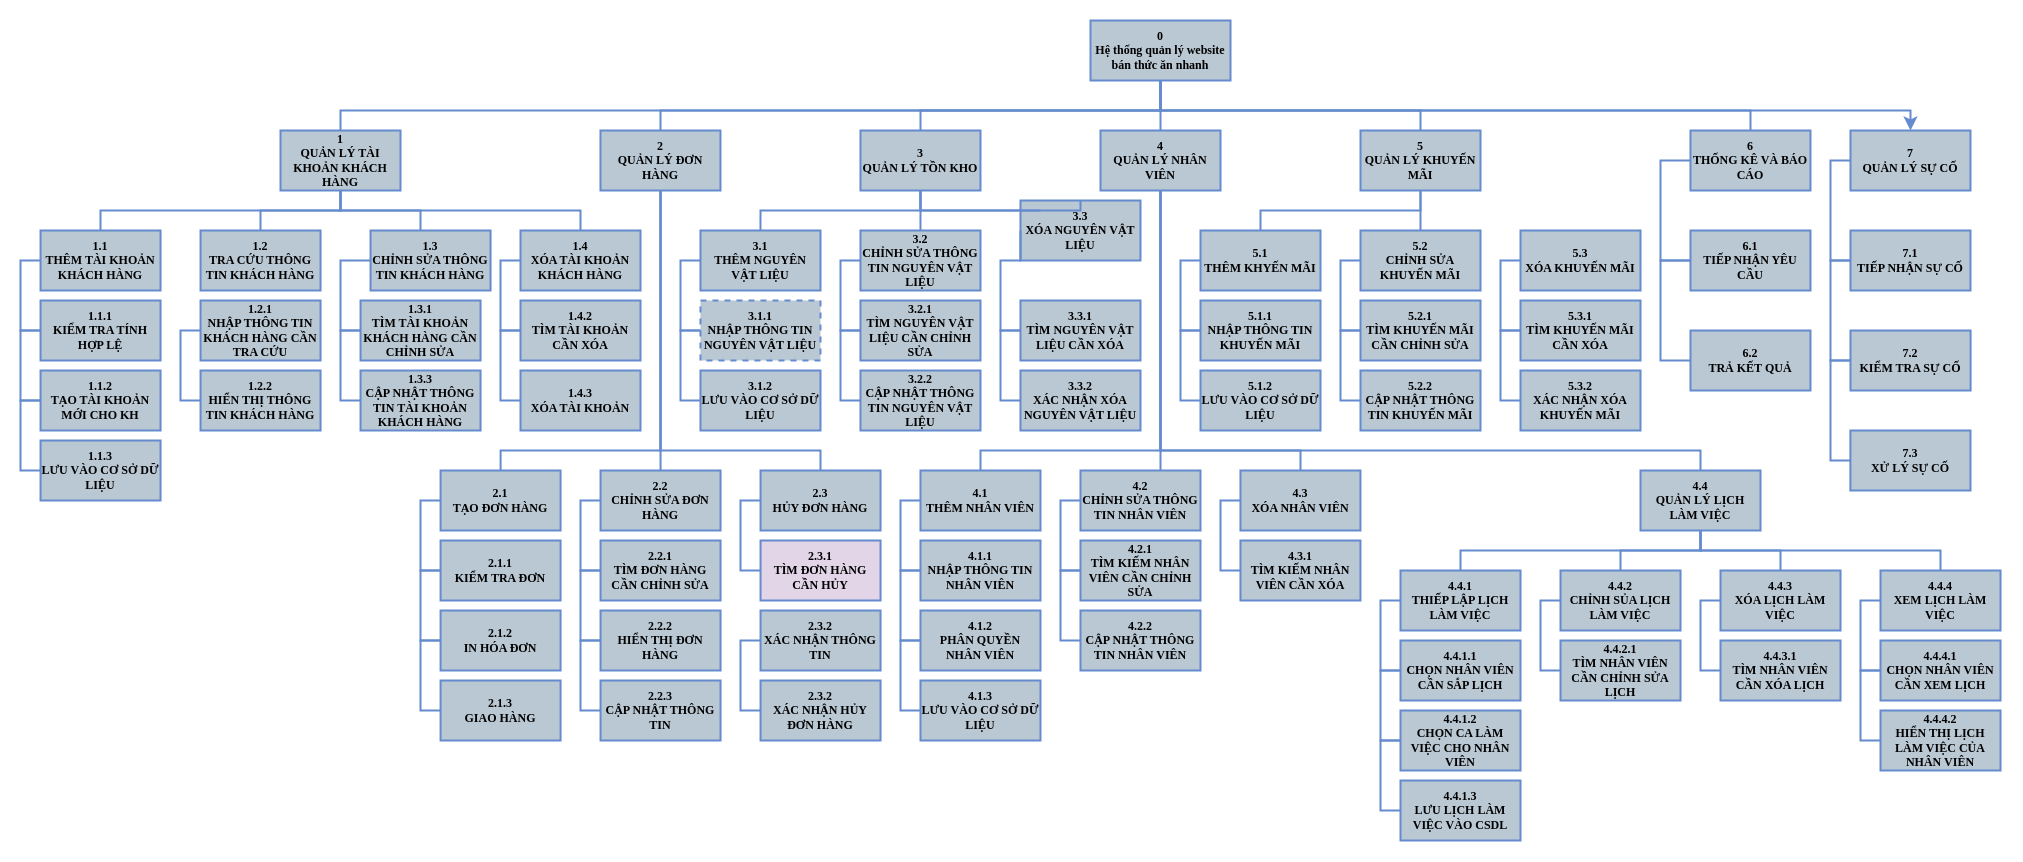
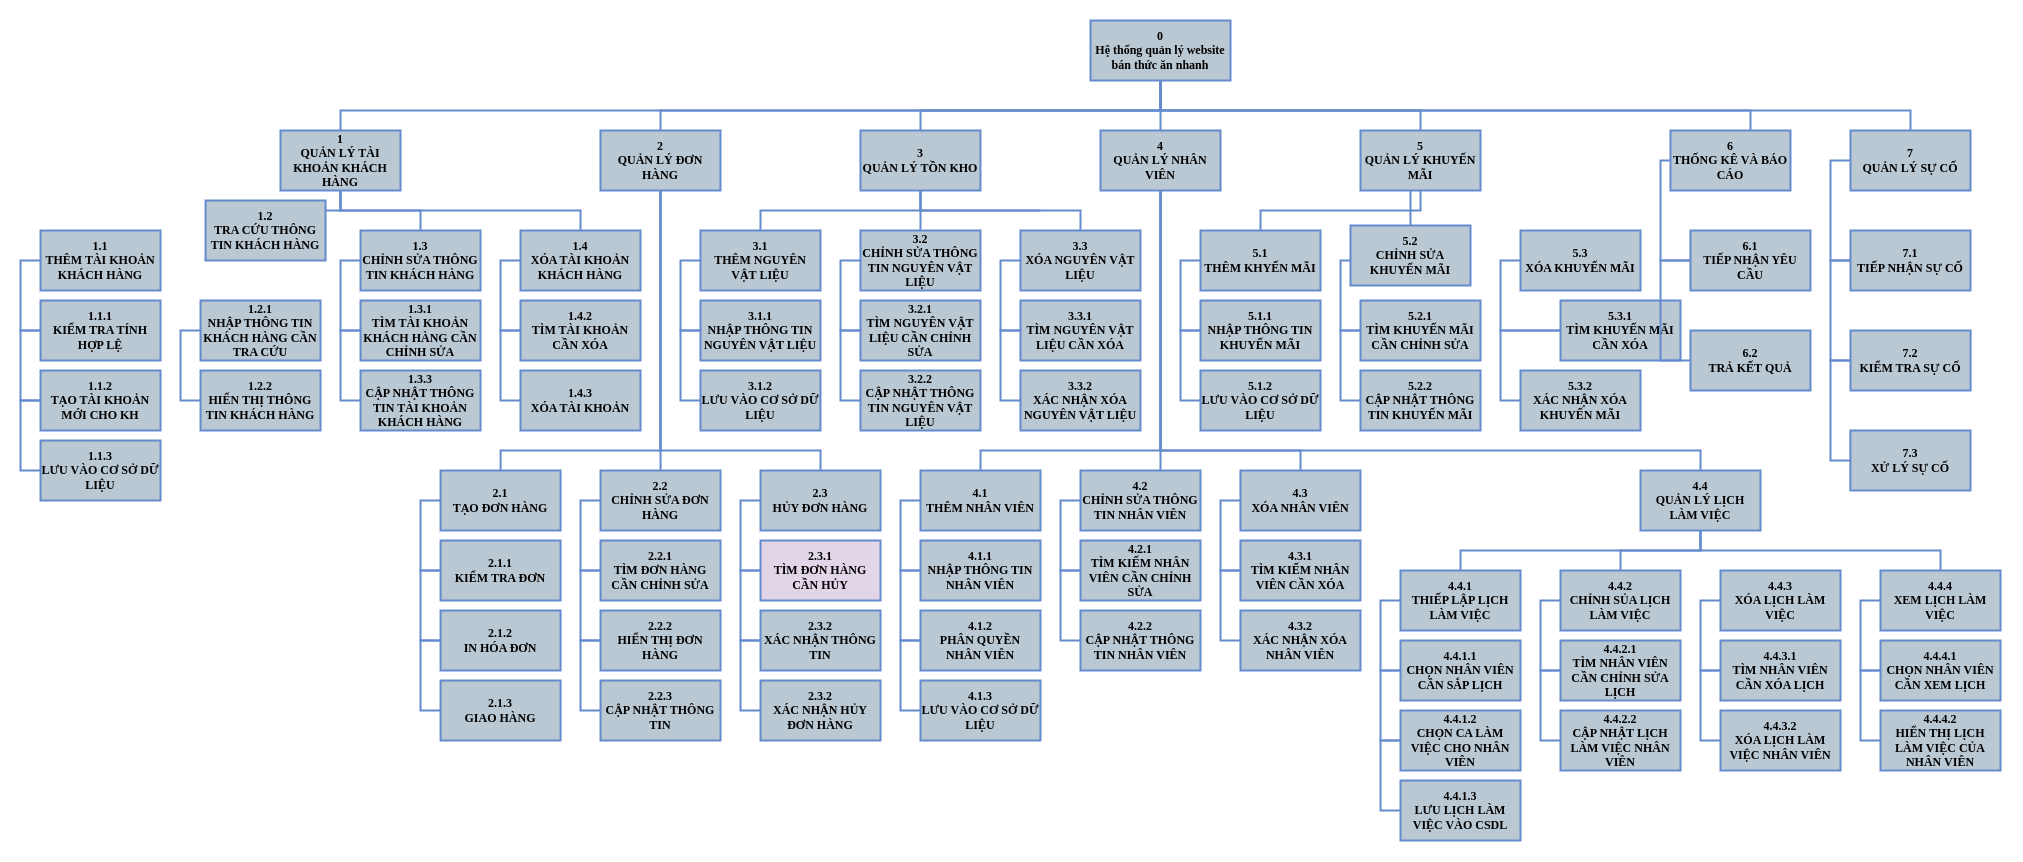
(1911, 119) -> (1911, 123)
(1750, 161) -> (1730, 161)
(145, 211) -> none
(1080, 231) -> (1080, 261)
(261, 261) -> (266, 231)
(431, 261) -> (421, 261)
(1421, 261) -> (1411, 256)
(760, 331) -> (760, 331)
(1581, 331) -> (1621, 331)
(1781, 562) -> none
none -> (741, 606)
none -> (1221, 616)
none -> (1300, 641)
none -> (1541, 717)
none -> (1701, 717)
none -> (1621, 741)
none -> (1781, 741)
